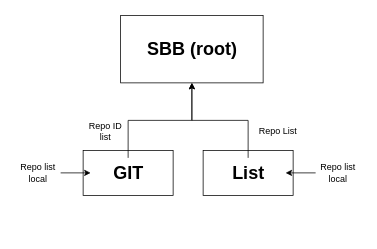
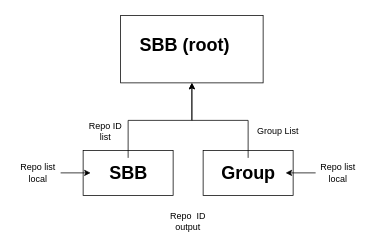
(192, 49) -> (184, 45)
(278, 132) -> (278, 132)
(128, 173) -> (128, 173)
(248, 173) -> (248, 173)
none -> (188, 222)
